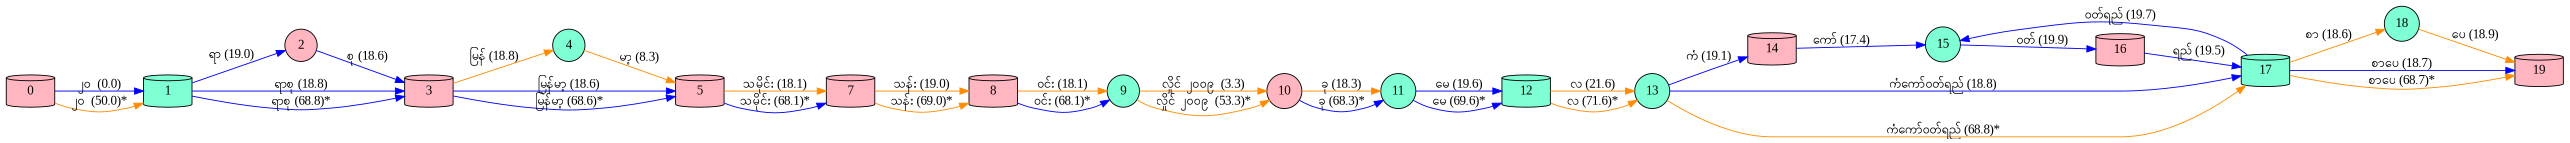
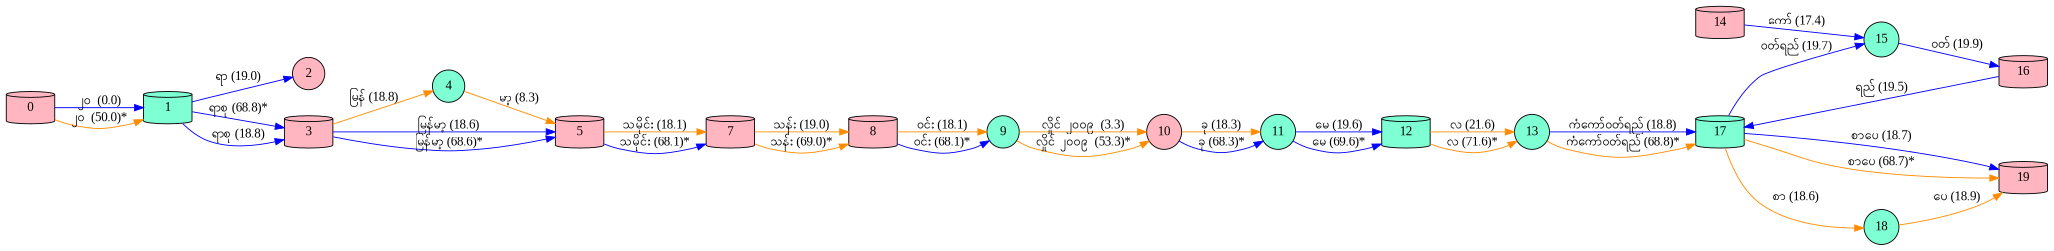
(356, 65) -> none
(1704, 72) -> none
